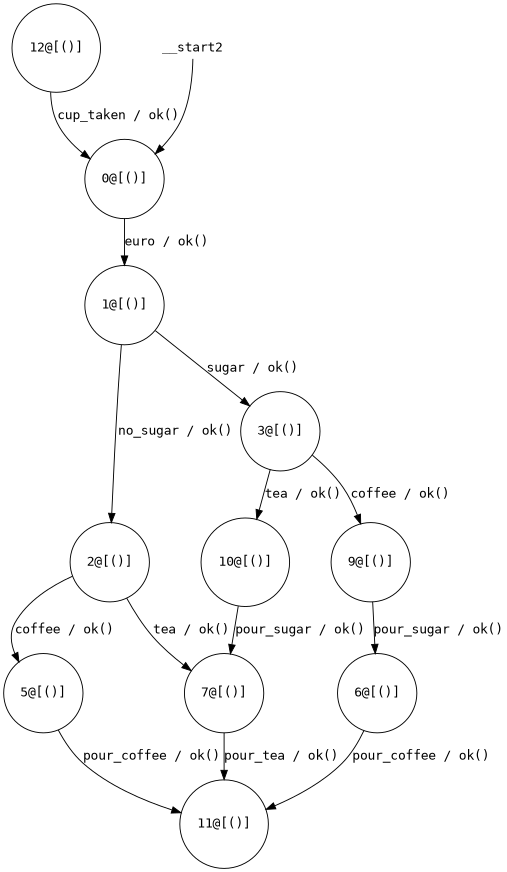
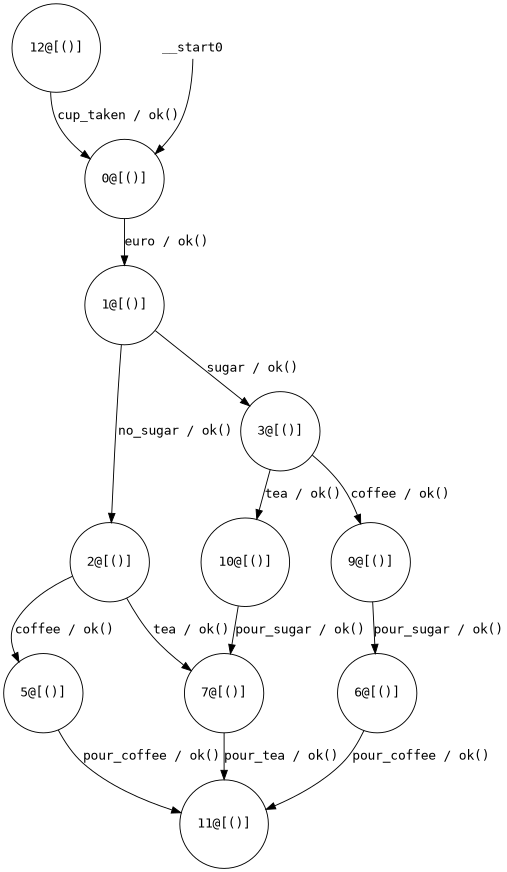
(193, 48) -> (193, 48)
